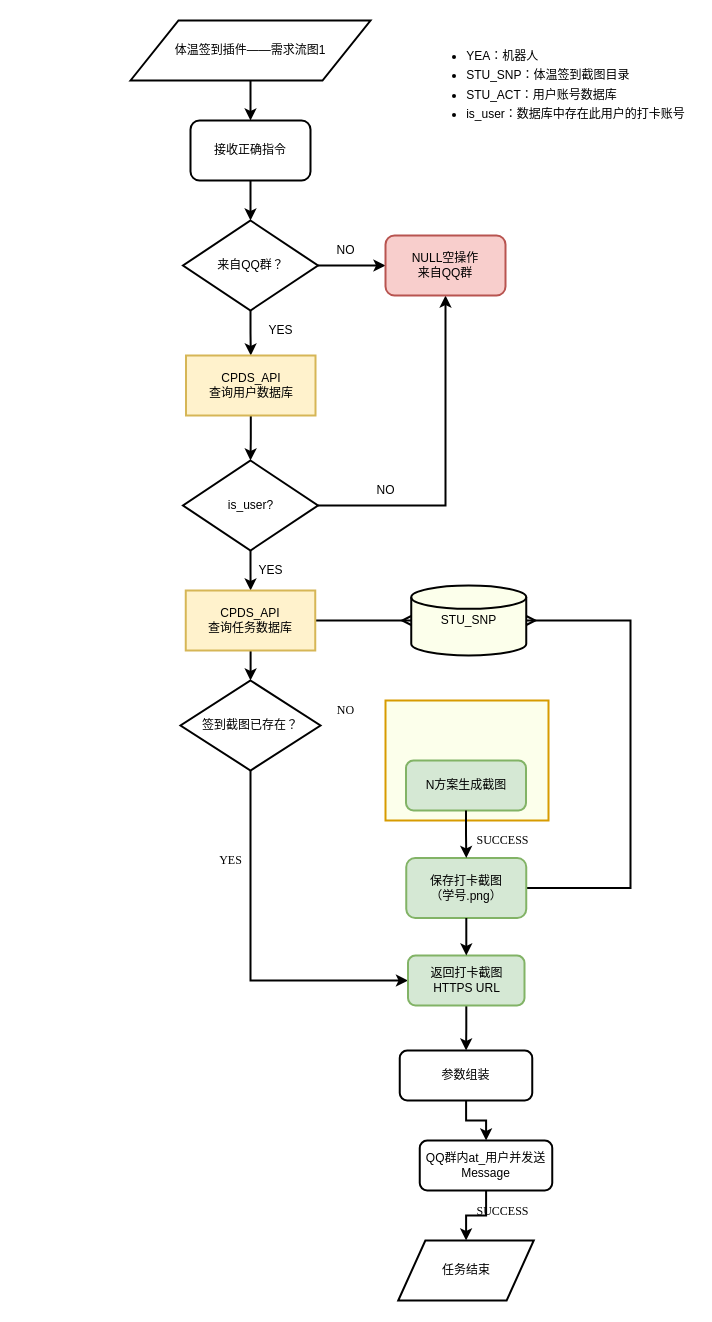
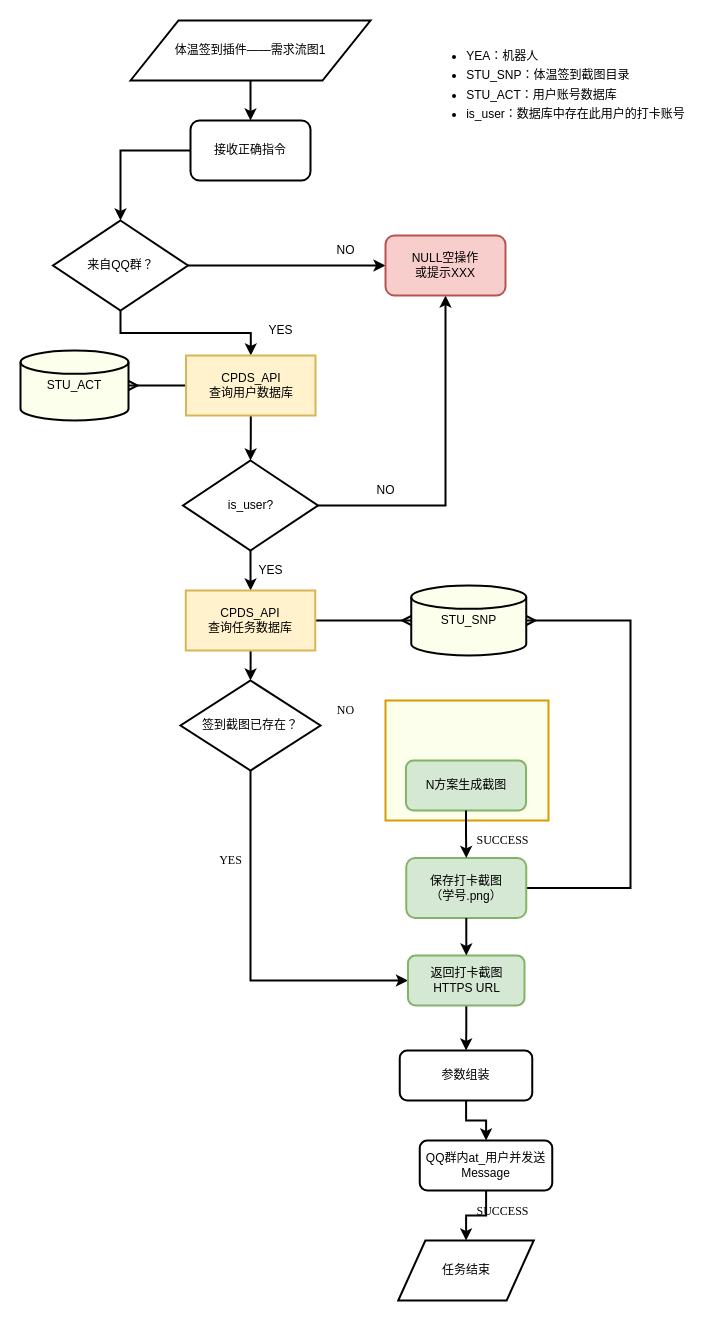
(251, 266) -> (121, 266)
(446, 266) -> (446, 266)
none -> (75, 386)
none -> (158, 386)
